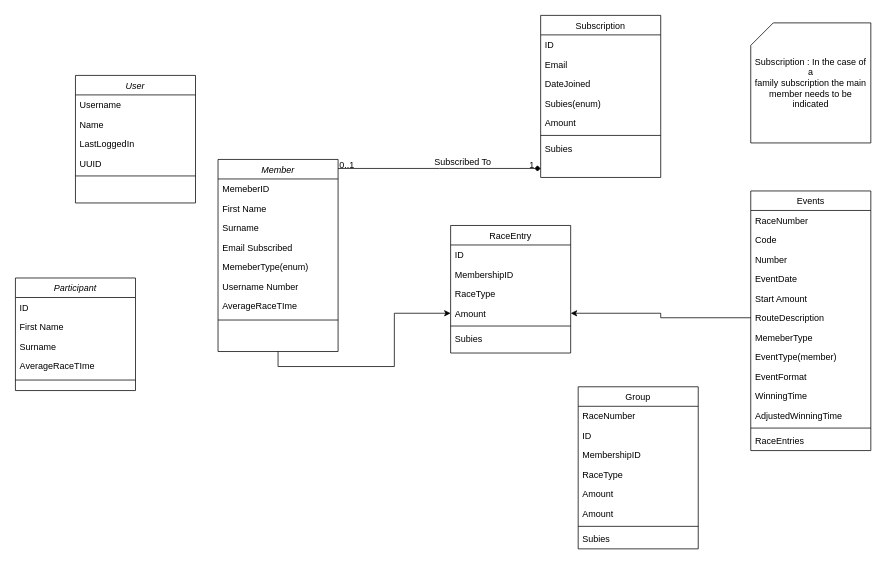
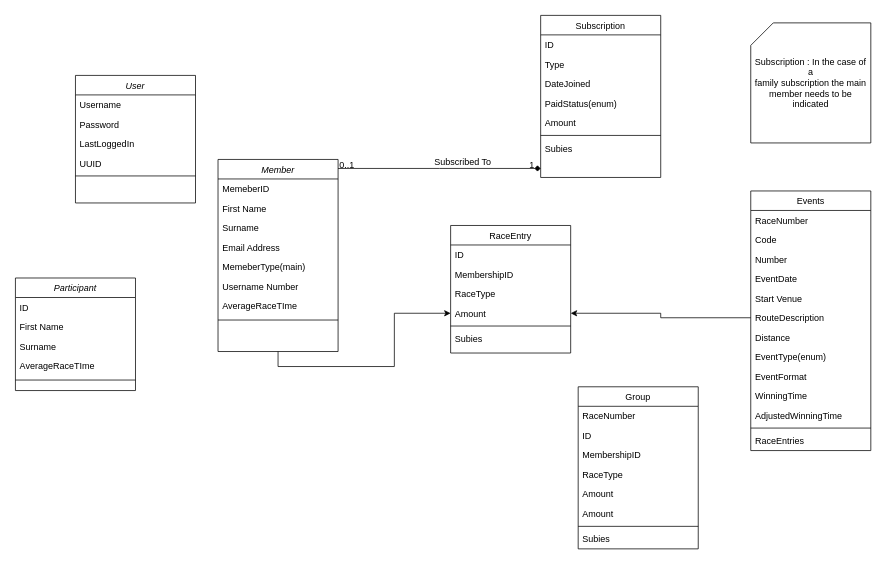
(555, 65) -> (555, 65)
(574, 104) -> (584, 104)
(90, 125) -> (100, 125)
(258, 248) -> (251, 248)
(265, 267) -> (264, 267)
(784, 299) -> (781, 299)
(782, 338) -> (773, 338)
(797, 357) -> (792, 357)
